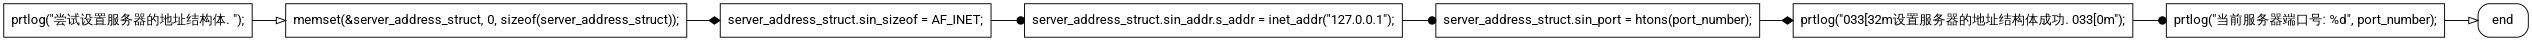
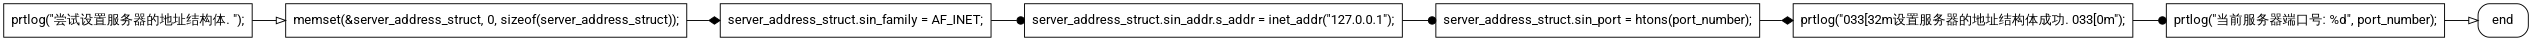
(856, 20) -> (856, 20)
